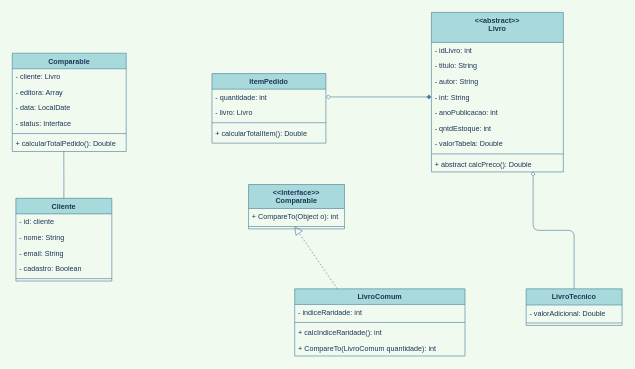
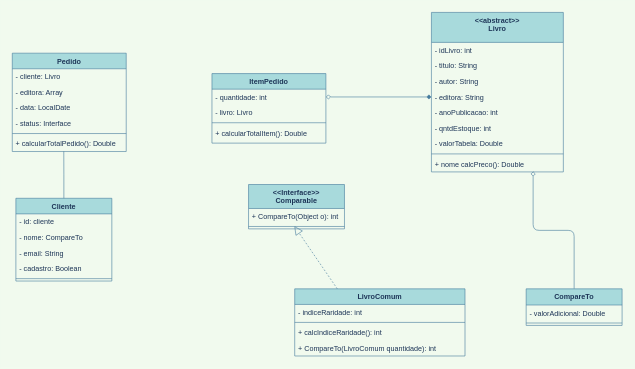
(69, 61) -> (69, 61)
(457, 97) -> (465, 97)
(490, 164) -> (482, 164)
(44, 238) -> (51, 238)
(574, 297) -> (574, 297)
